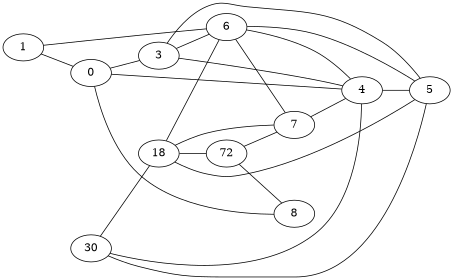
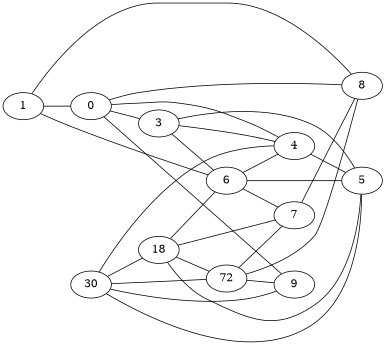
none -> (185, 3)
(328, 108) -> (328, 151)
none -> (159, 282)
none -> (294, 285)
